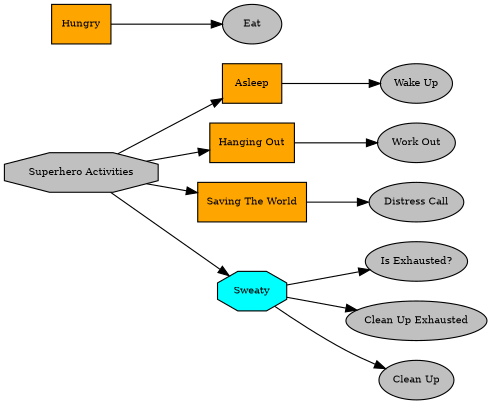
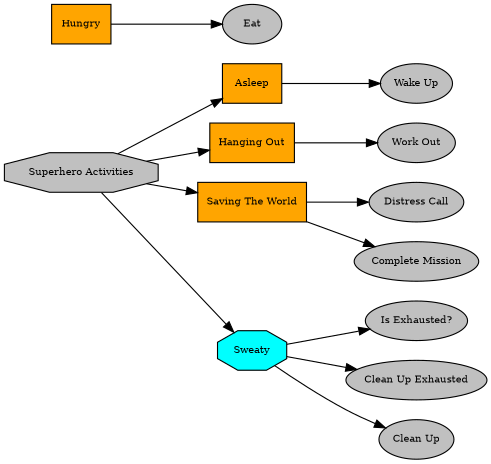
none -> (416, 261)
